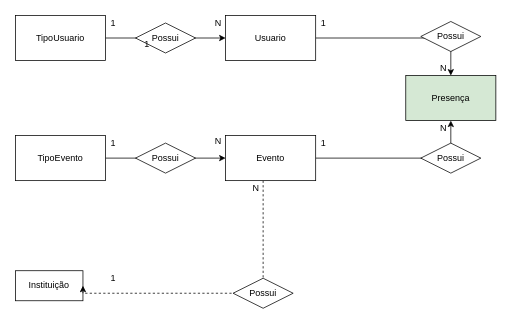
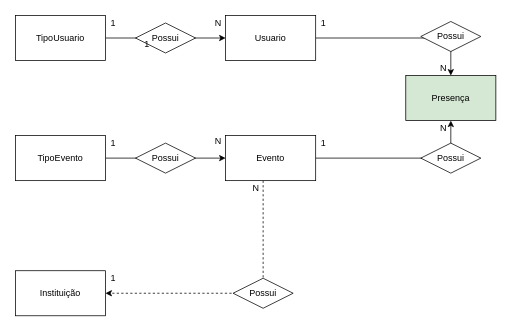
(49, 285) -> (60, 293)
